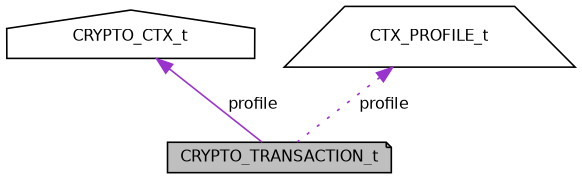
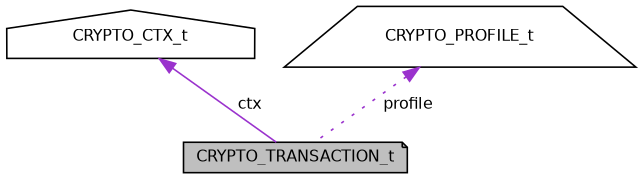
(430, 37) -> (460, 37)
(251, 105) -> (248, 105)
